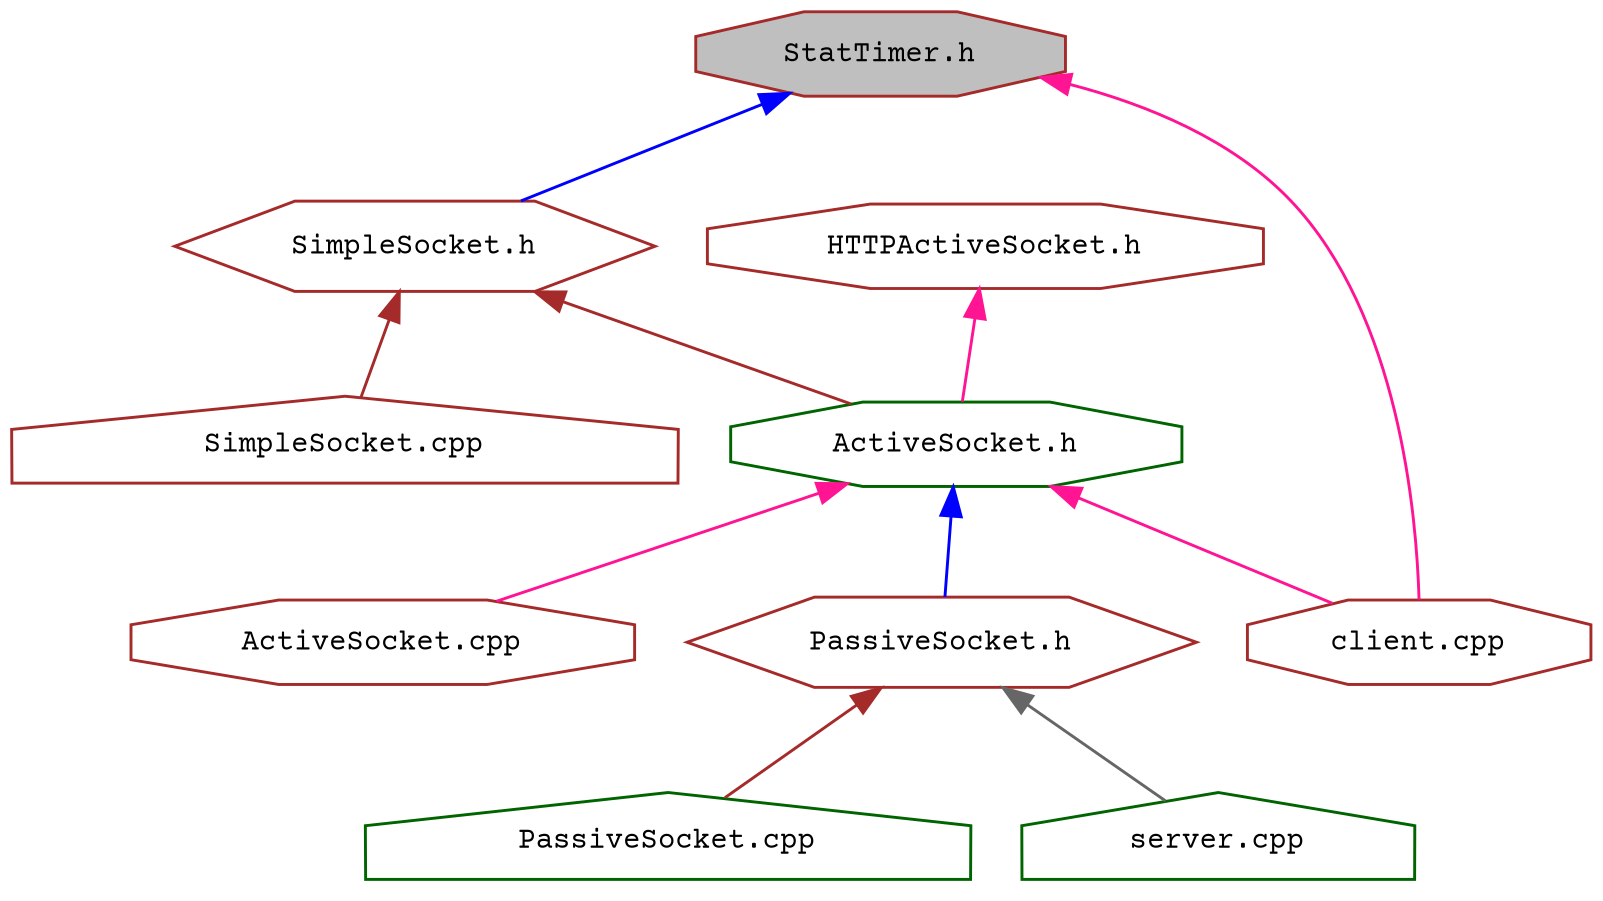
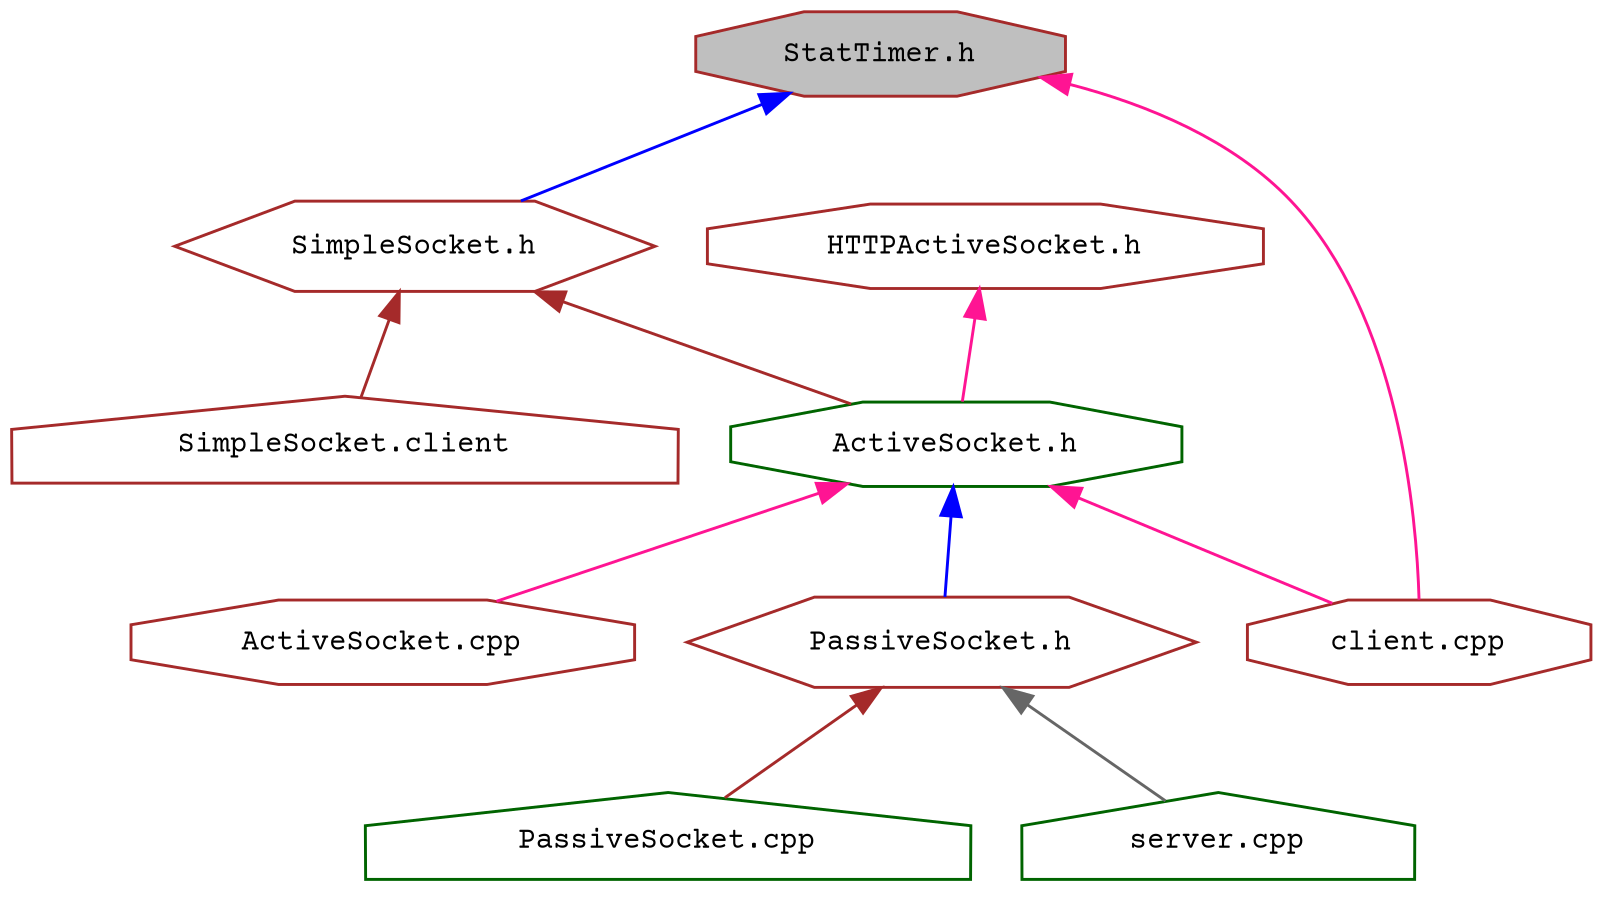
(345, 444) -> (345, 444)
